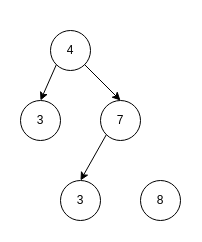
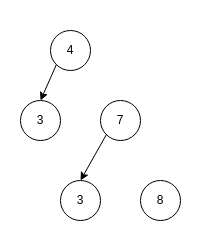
(100, 80) -> none
